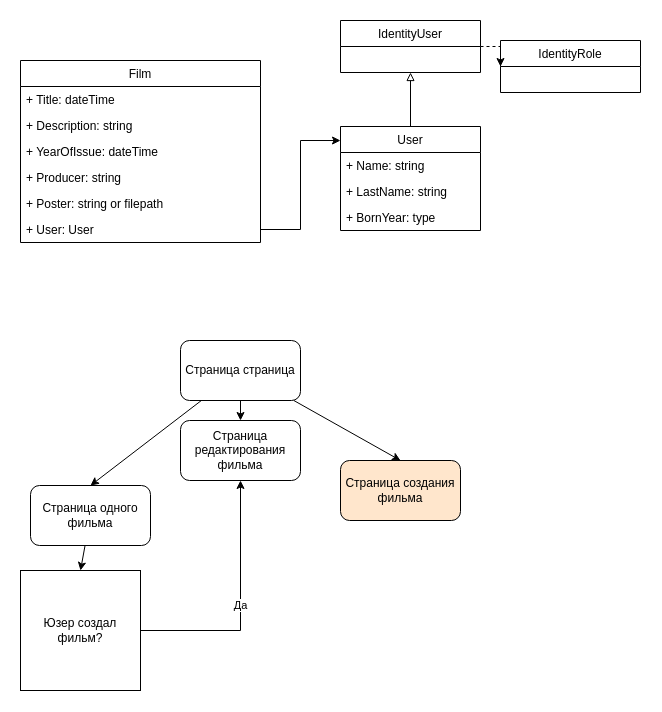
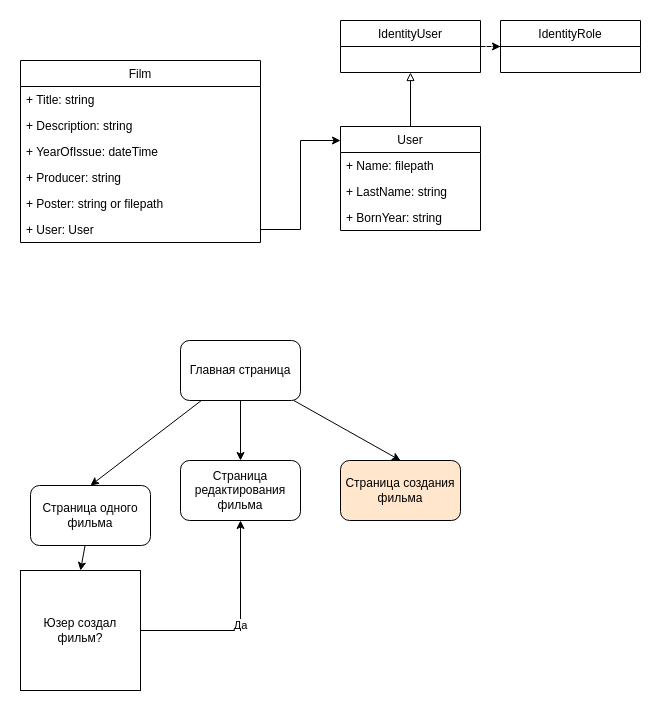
(571, 67) -> (571, 47)
(74, 100) -> (67, 100)
(387, 166) -> (392, 166)
(395, 218) -> (400, 218)
(241, 371) -> (241, 371)
(241, 451) -> (241, 491)
